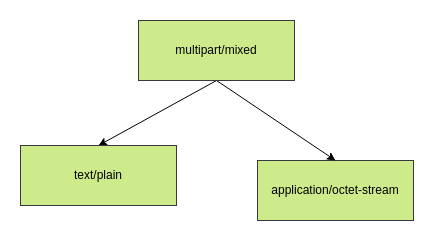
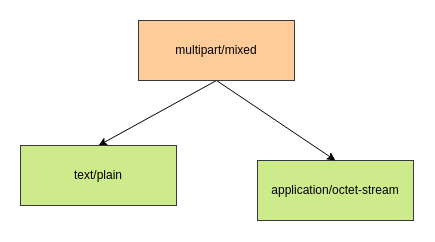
(217, 51) -> (217, 51)
